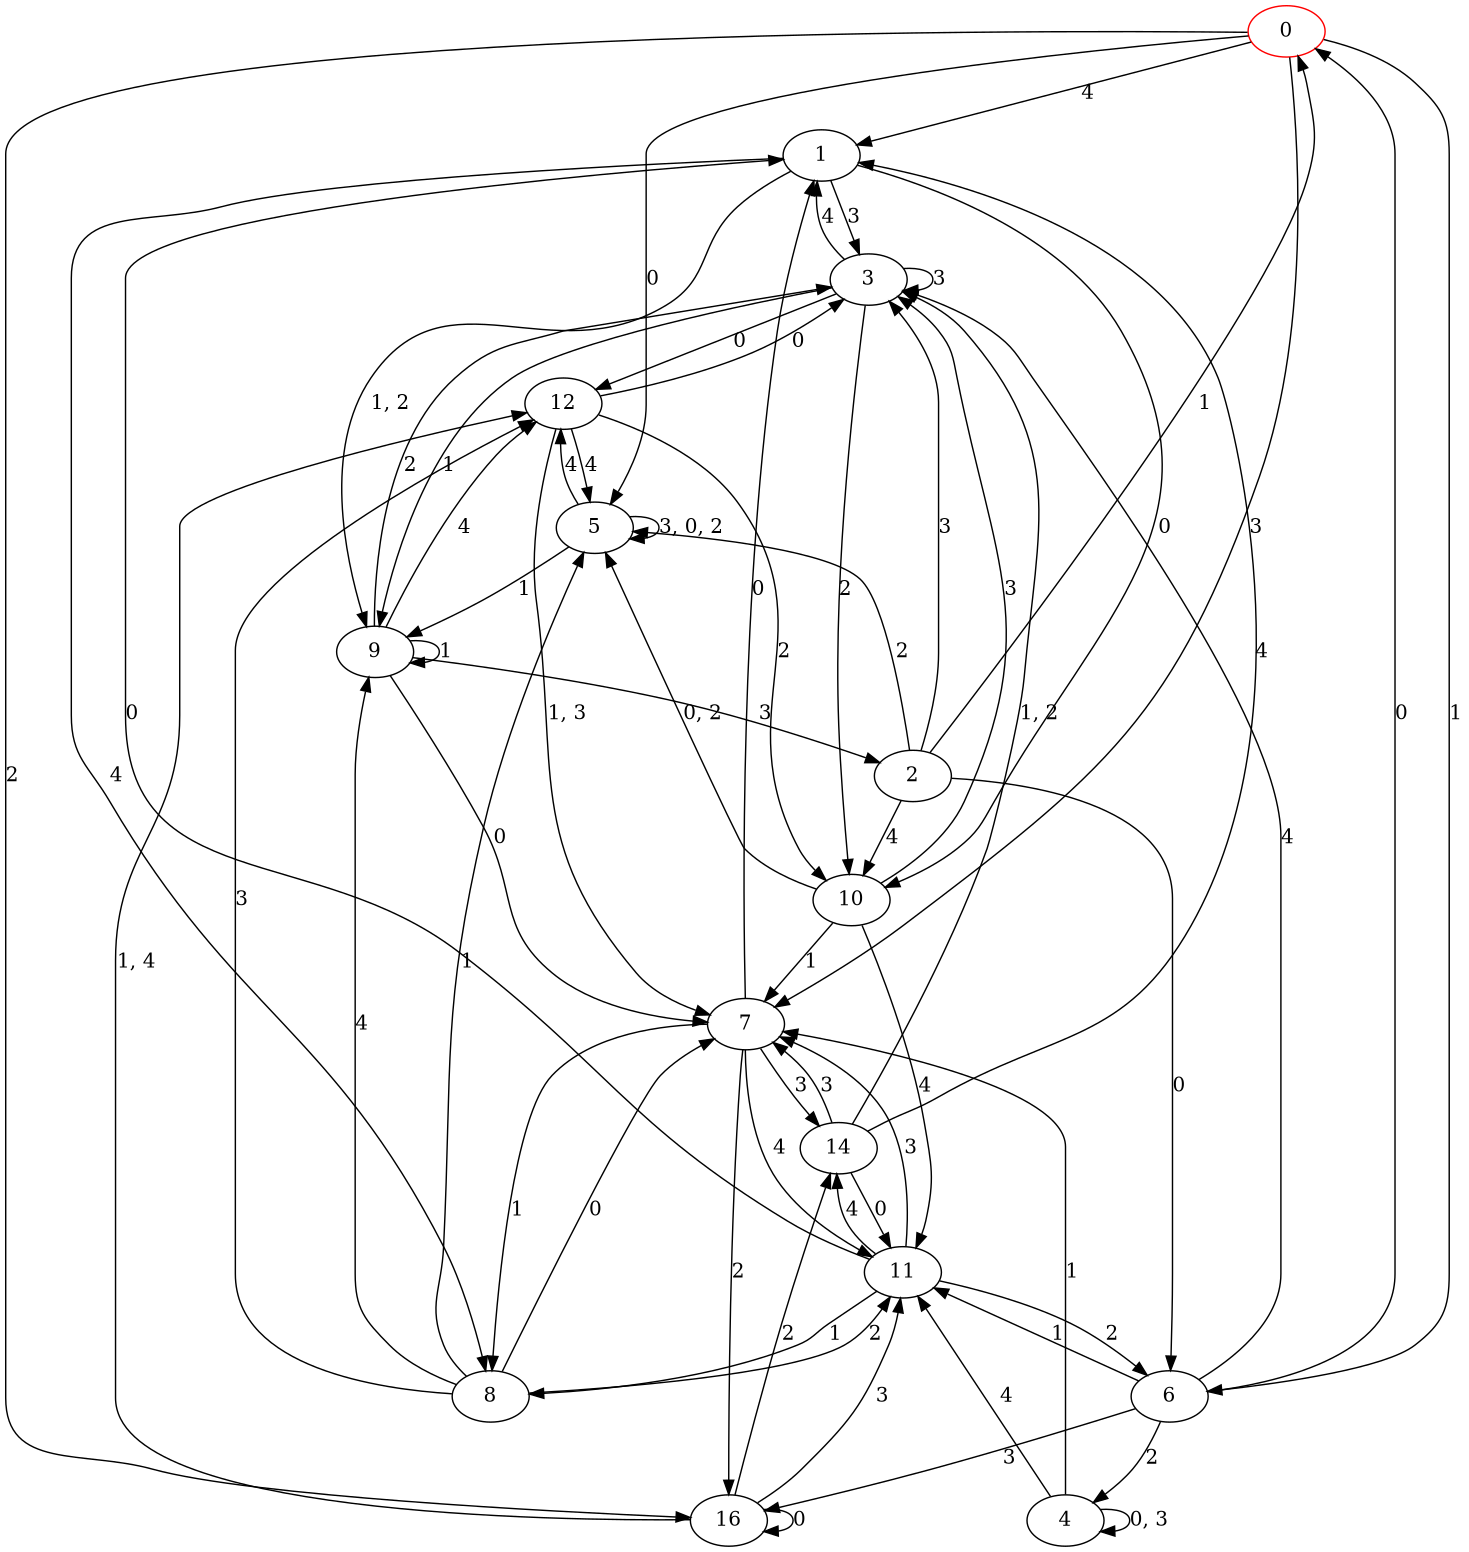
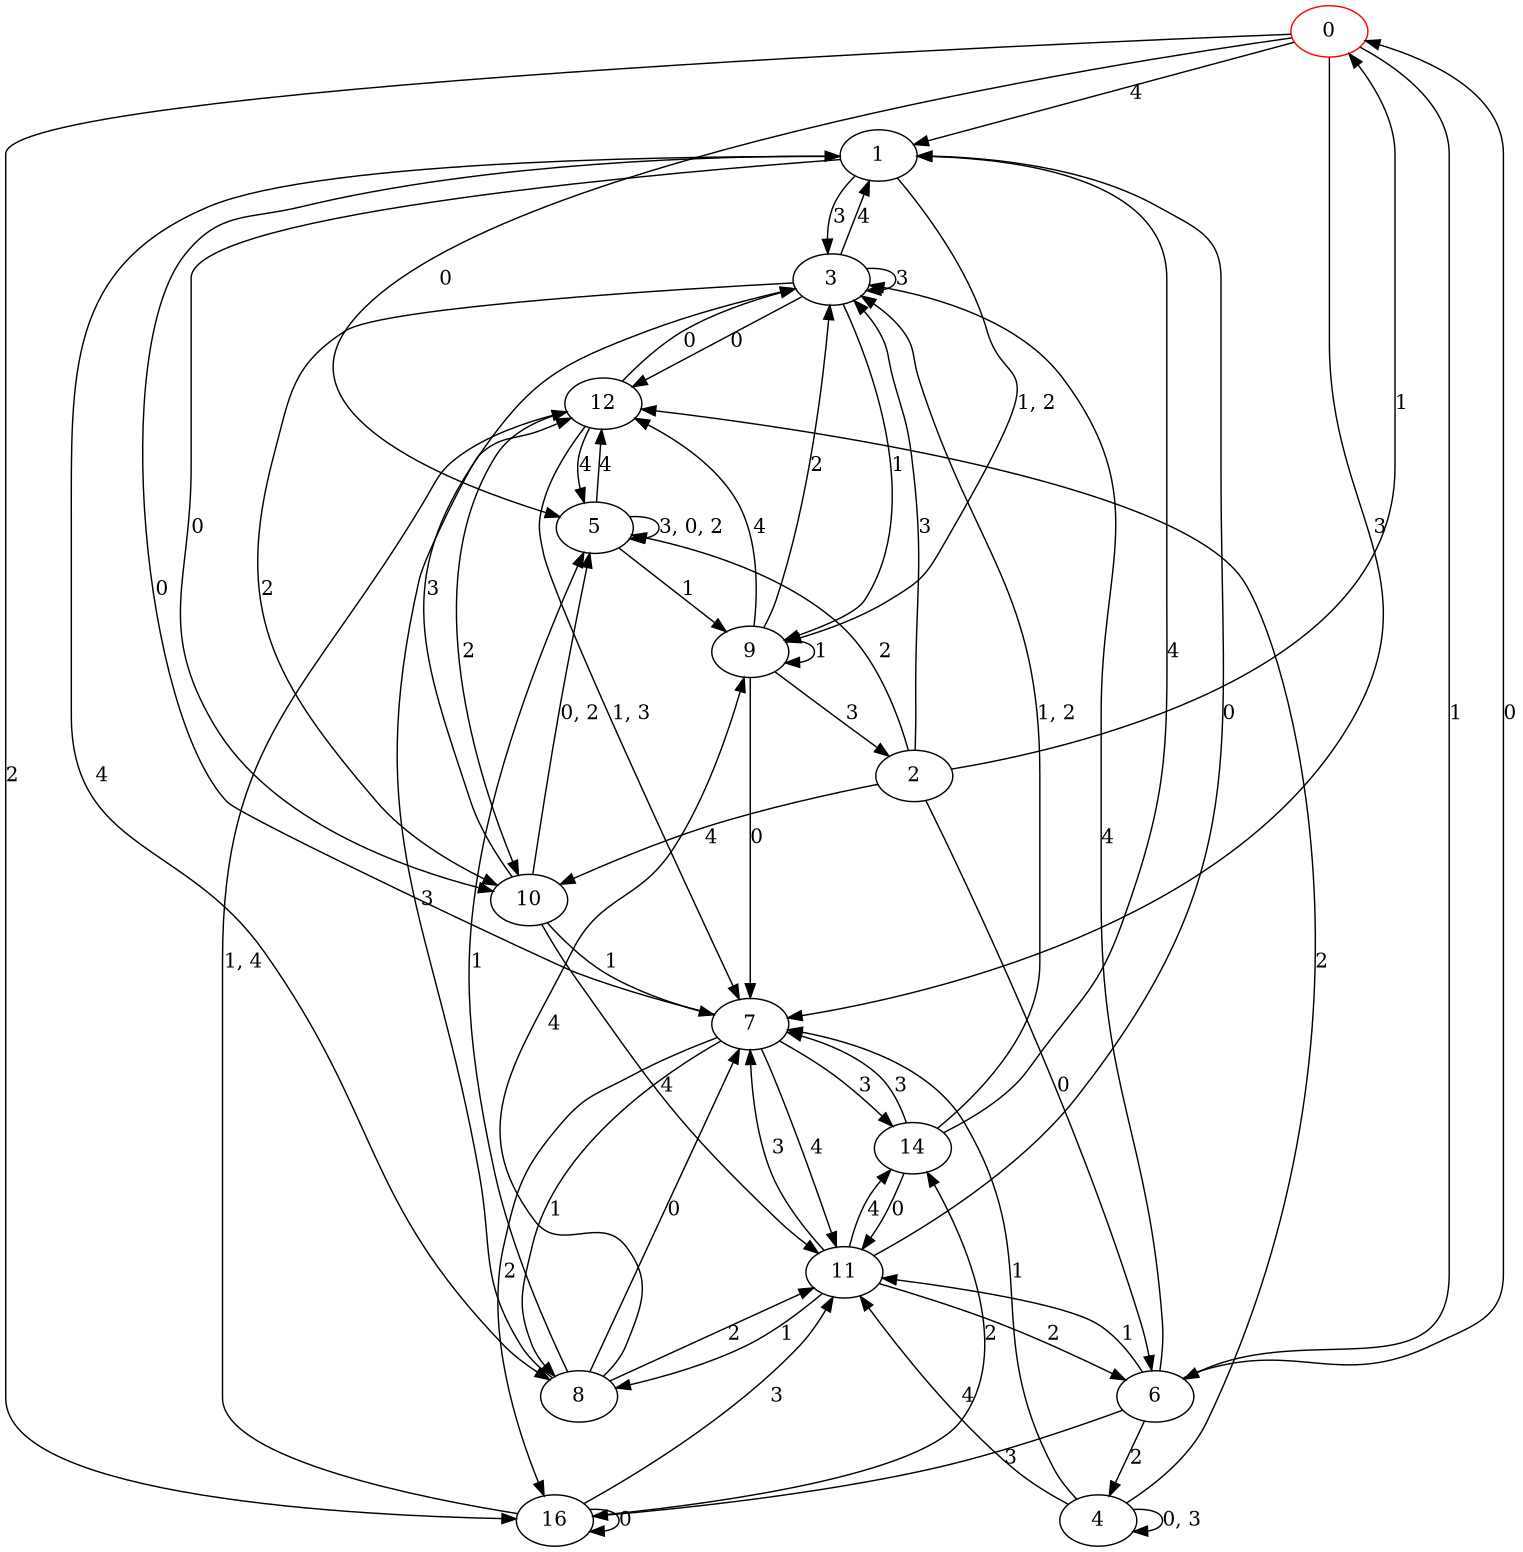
none -> (1298, 752)
